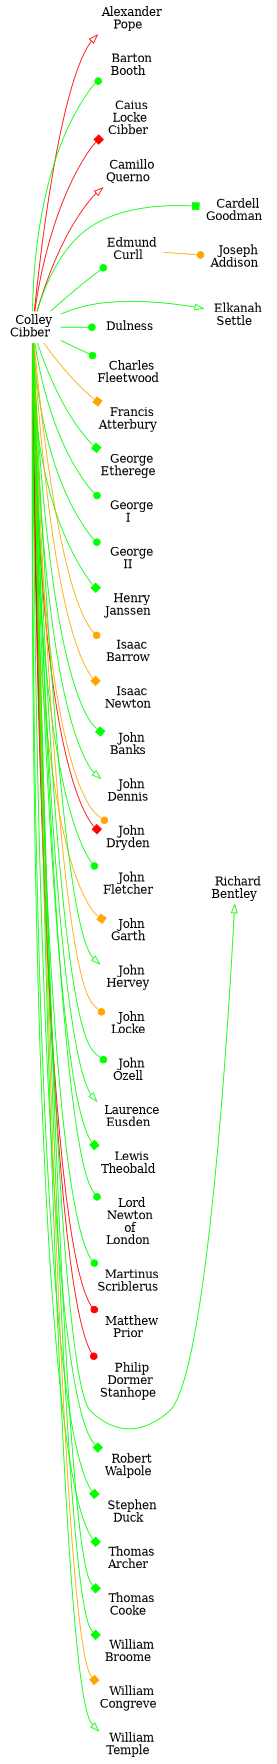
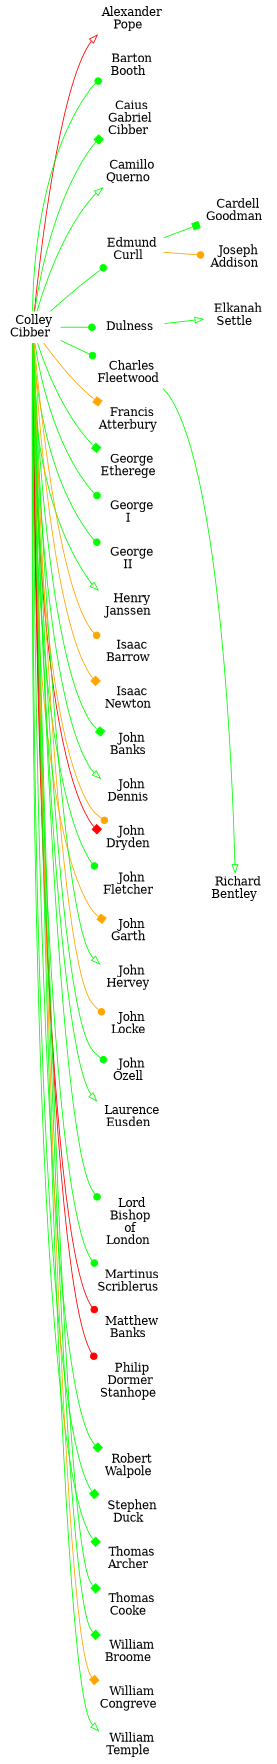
(130, 118) -> (130, 118)
(55, 223) -> (55, 223)
(91, 226) -> (177, 233)
(60, 249) -> (60, 249)
(127, 301) -> (180, 322)
(44, 468) -> (44, 468)
(130, 1164) -> none
(130, 1216) -> (130, 1216)
(70, 1299) -> (220, 622)
(130, 1334) -> (130, 1334)
